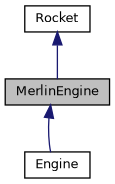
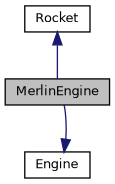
(49, 135) -> (66, 122)
